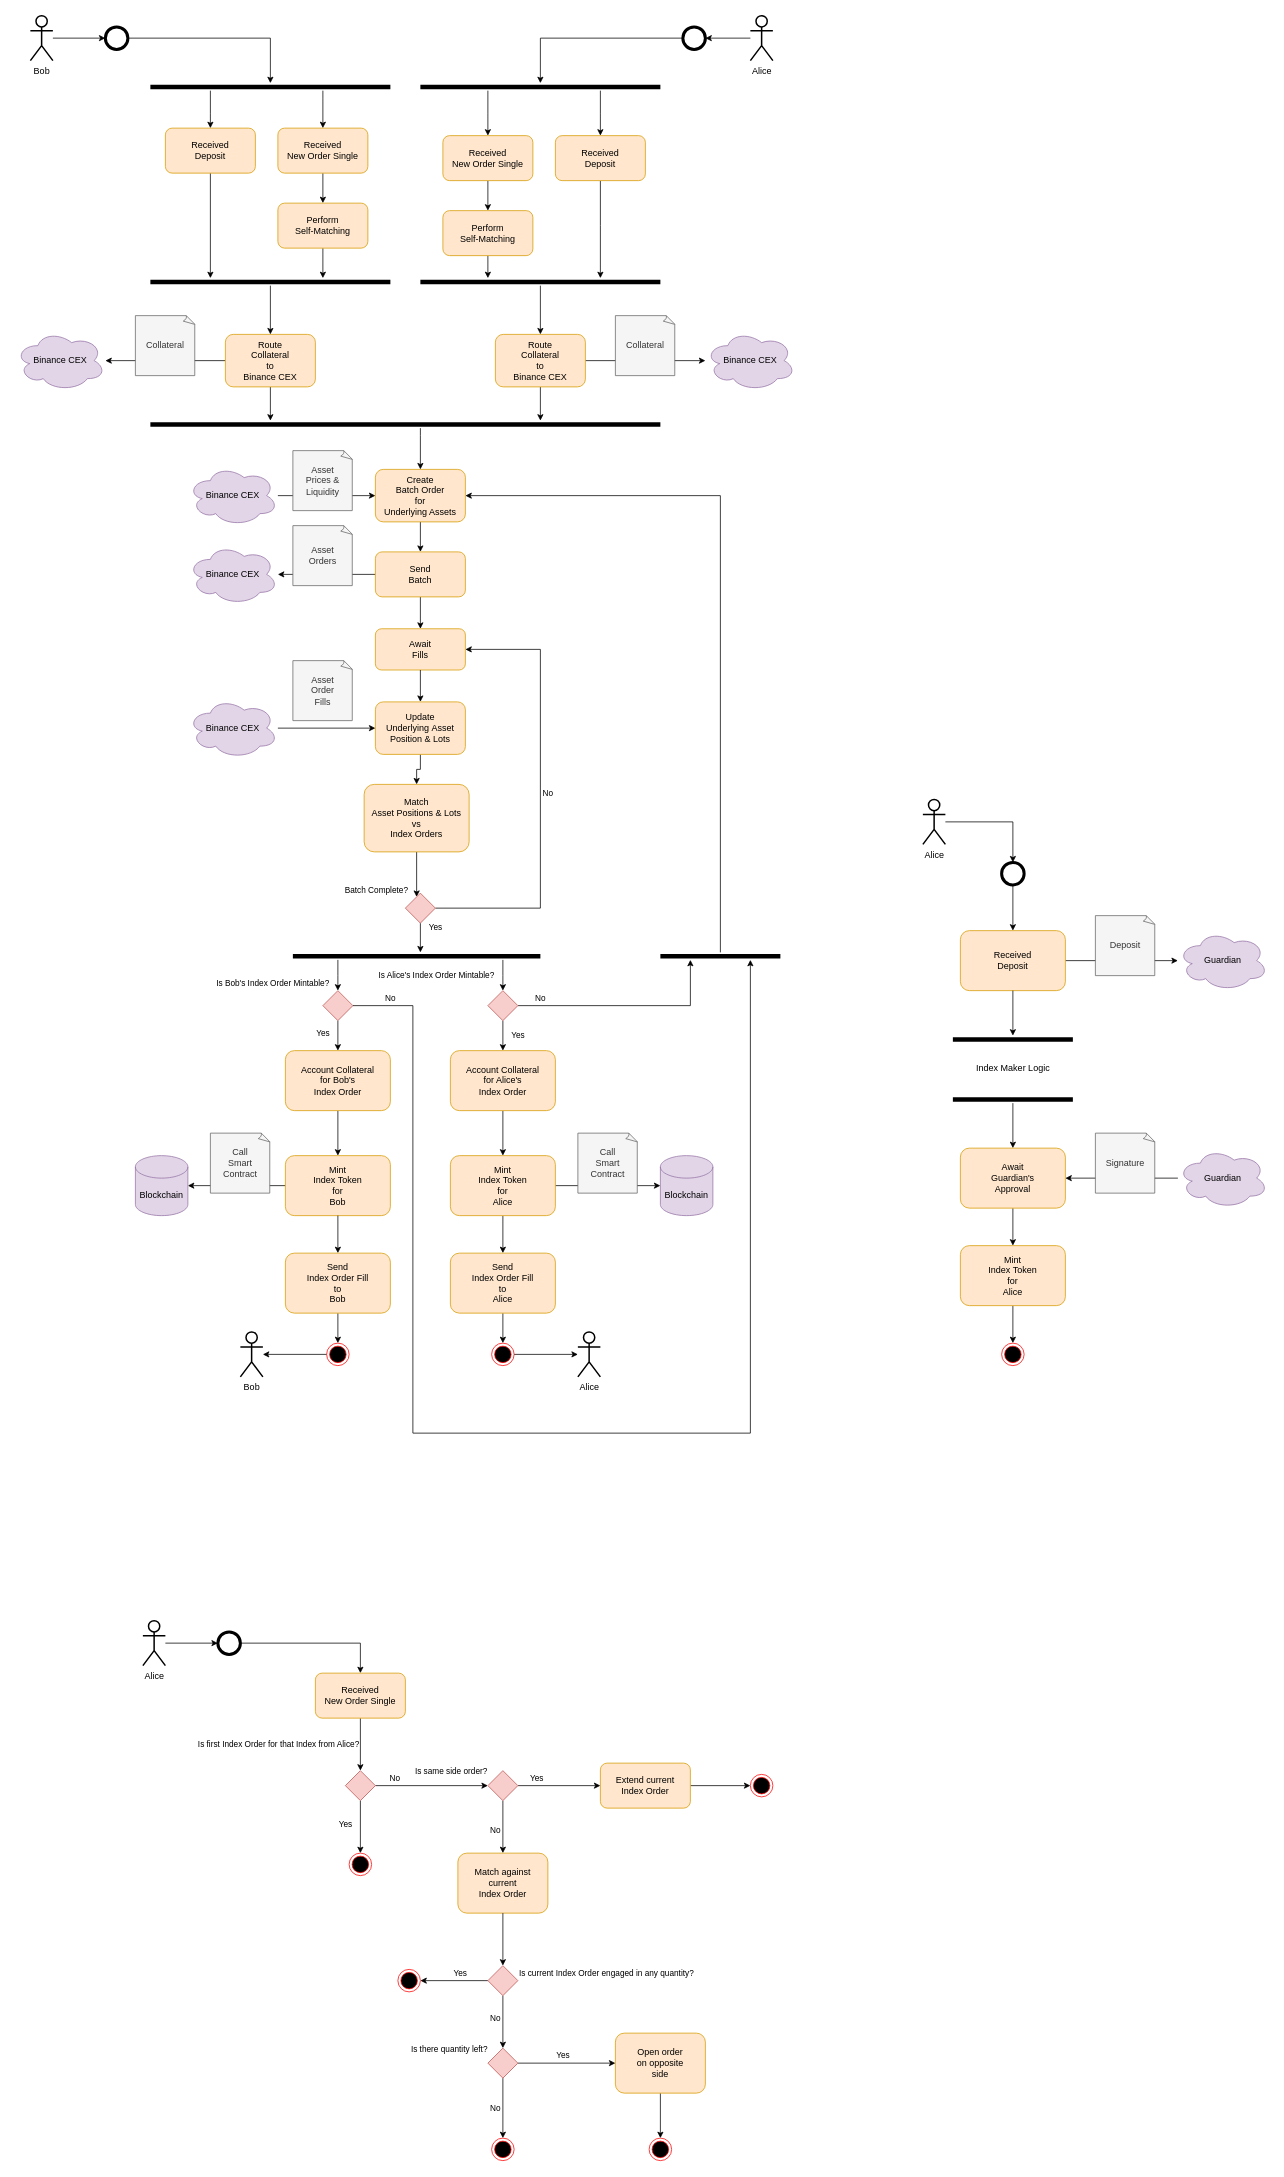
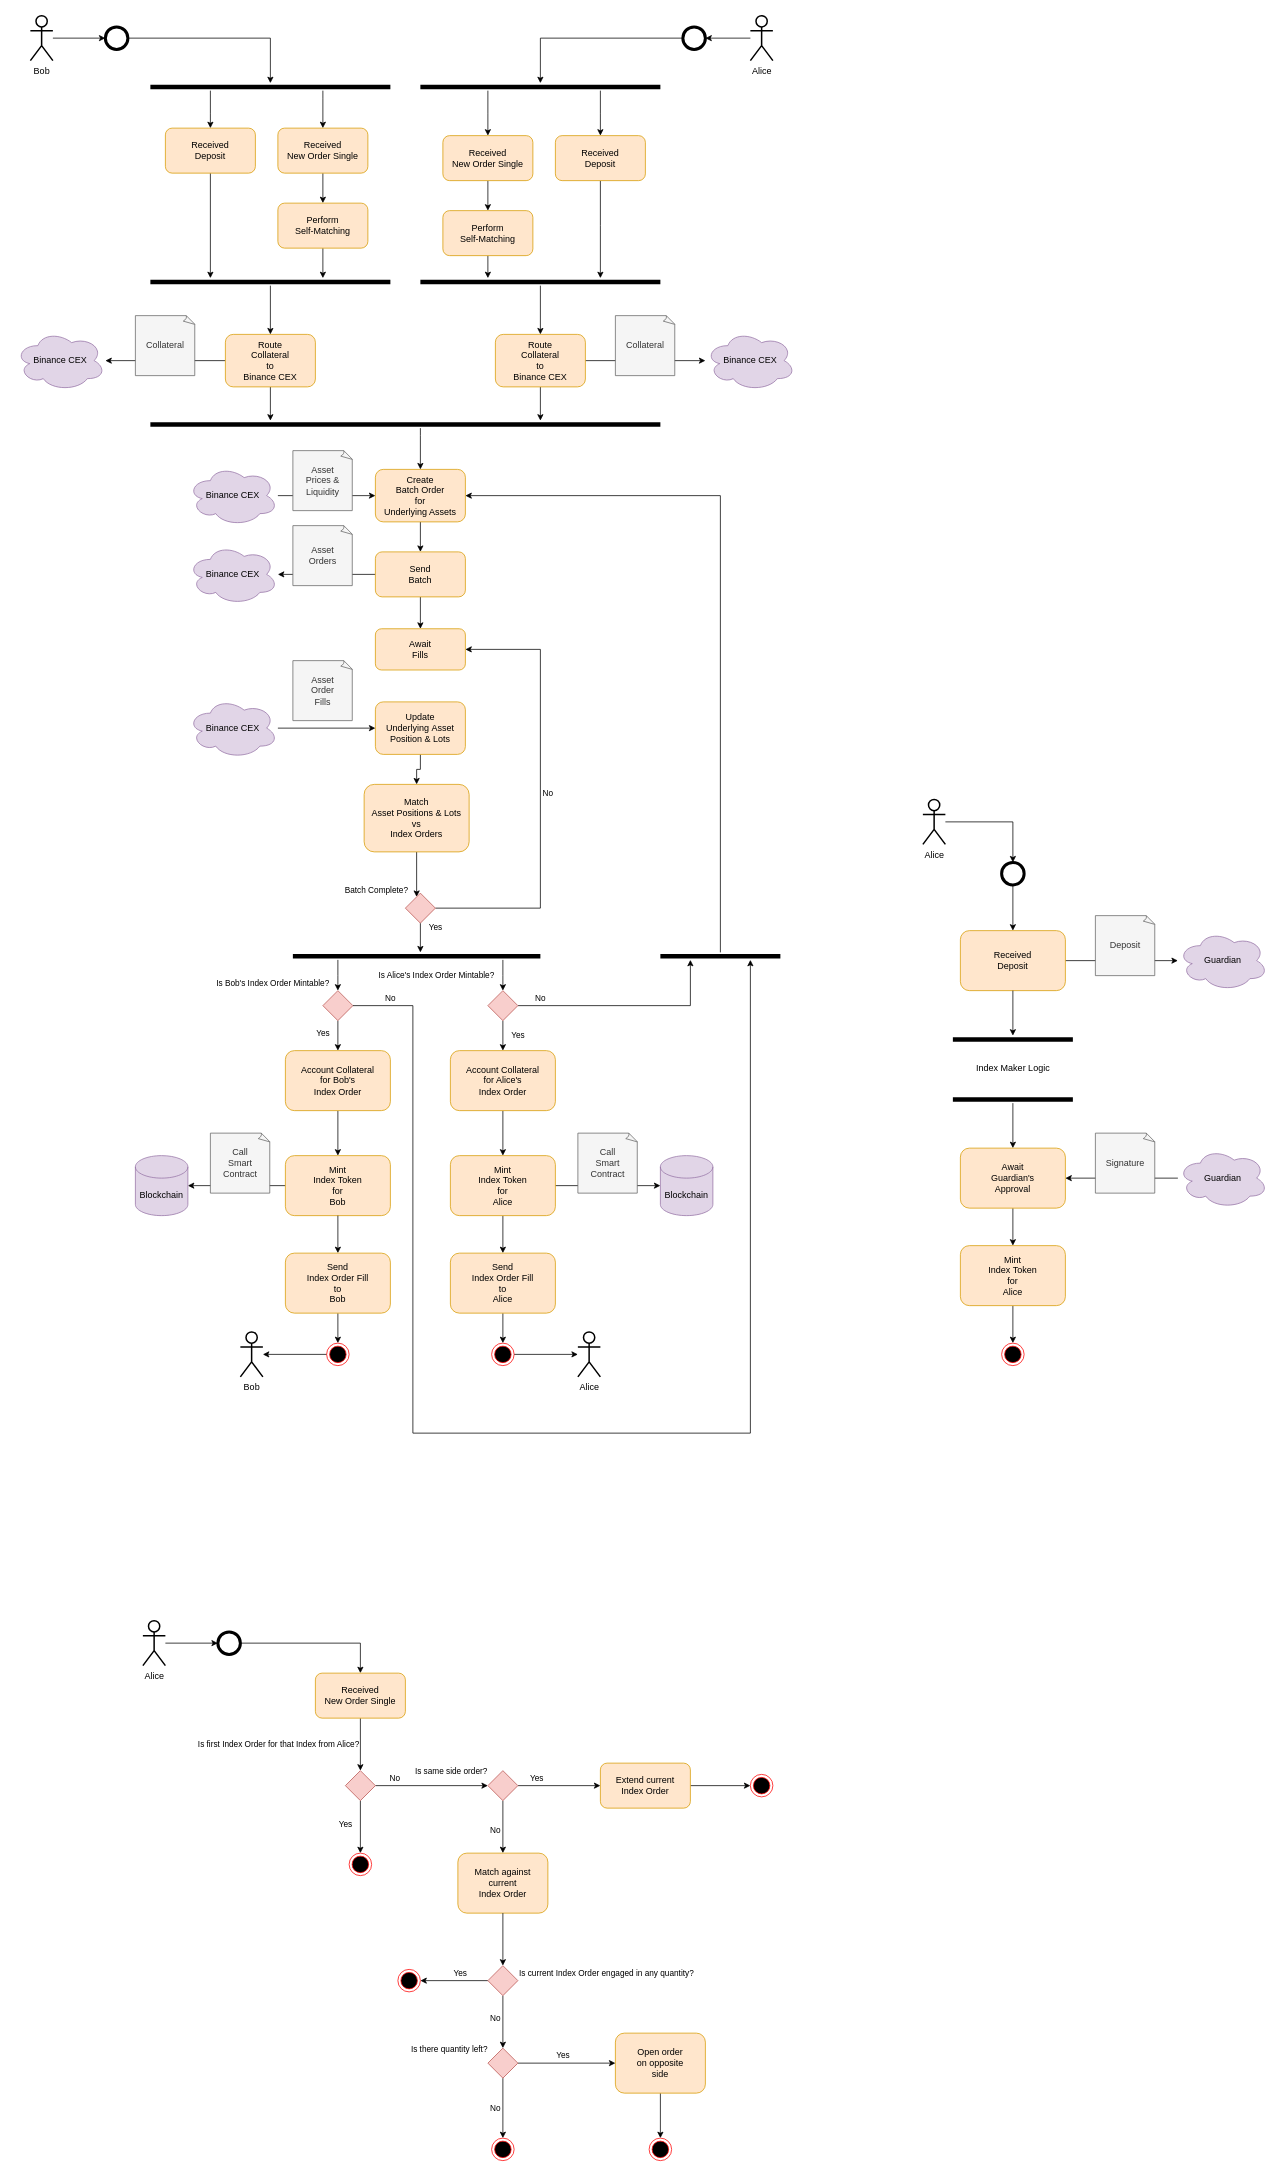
(420, 683) -> none
